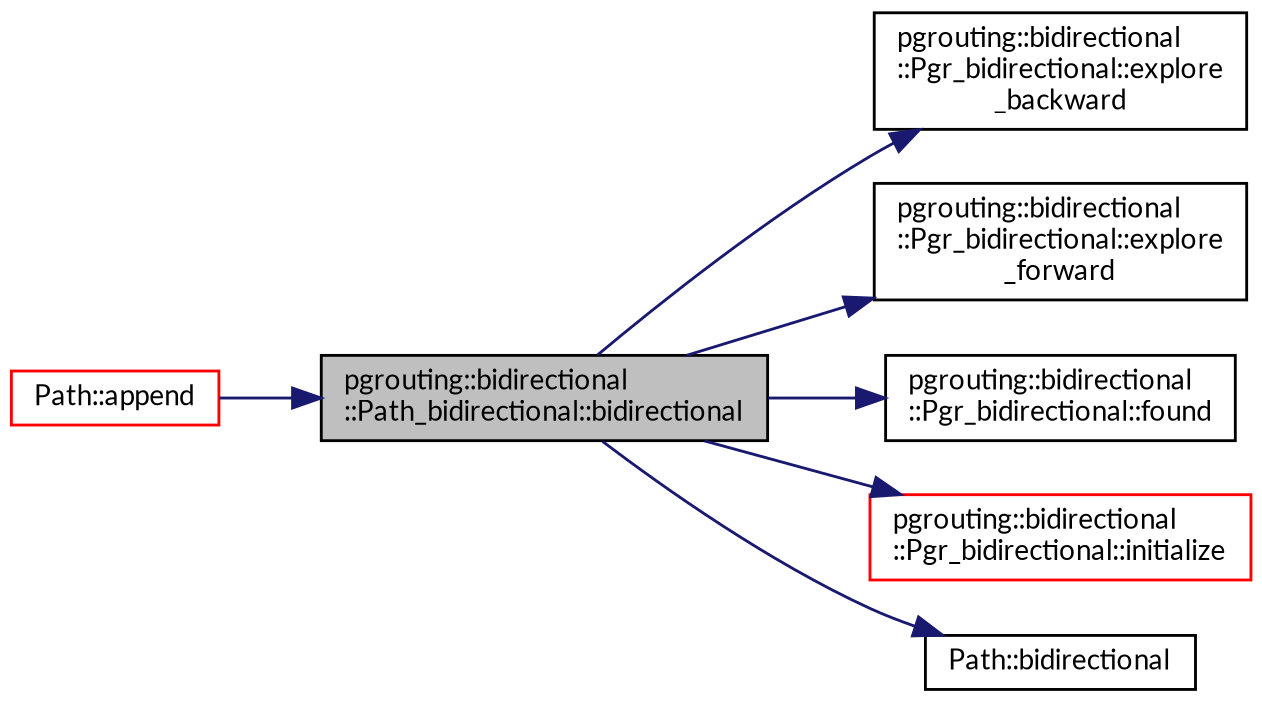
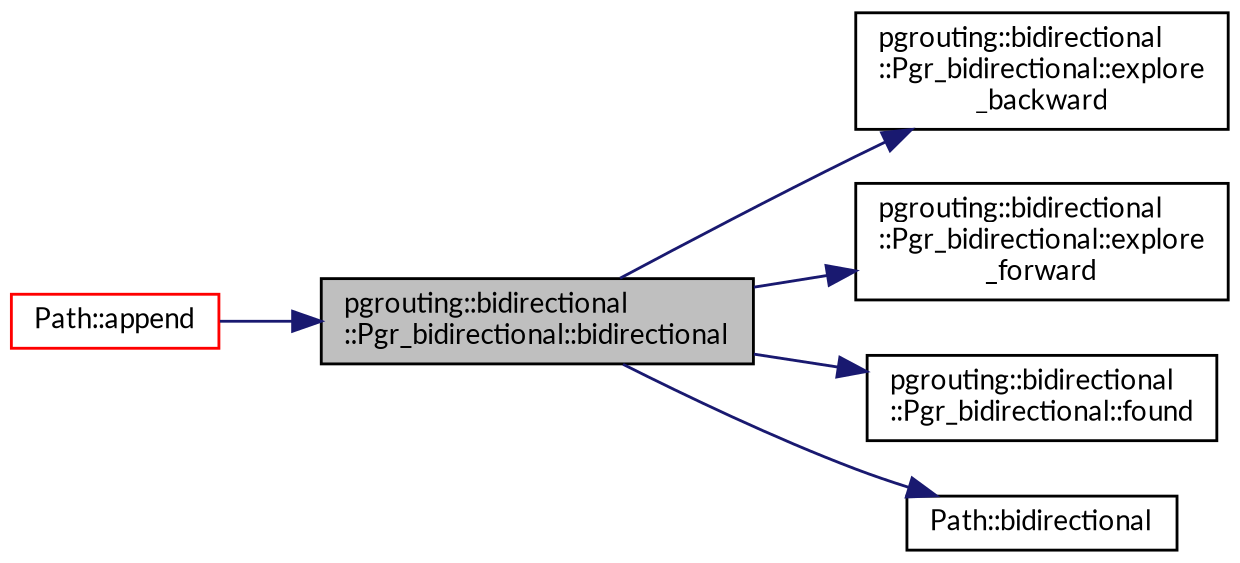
(544, 398) -> (537, 321)
(1060, 537) -> none
